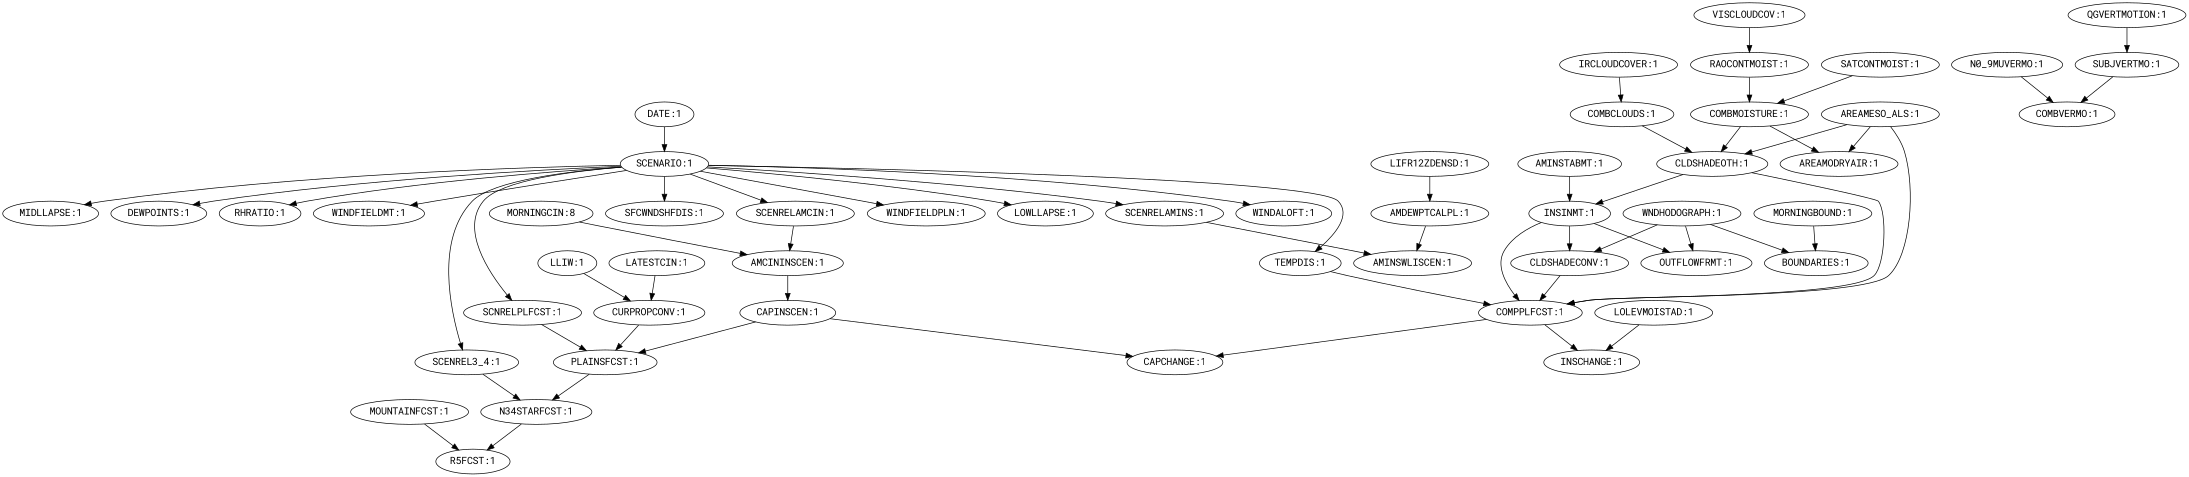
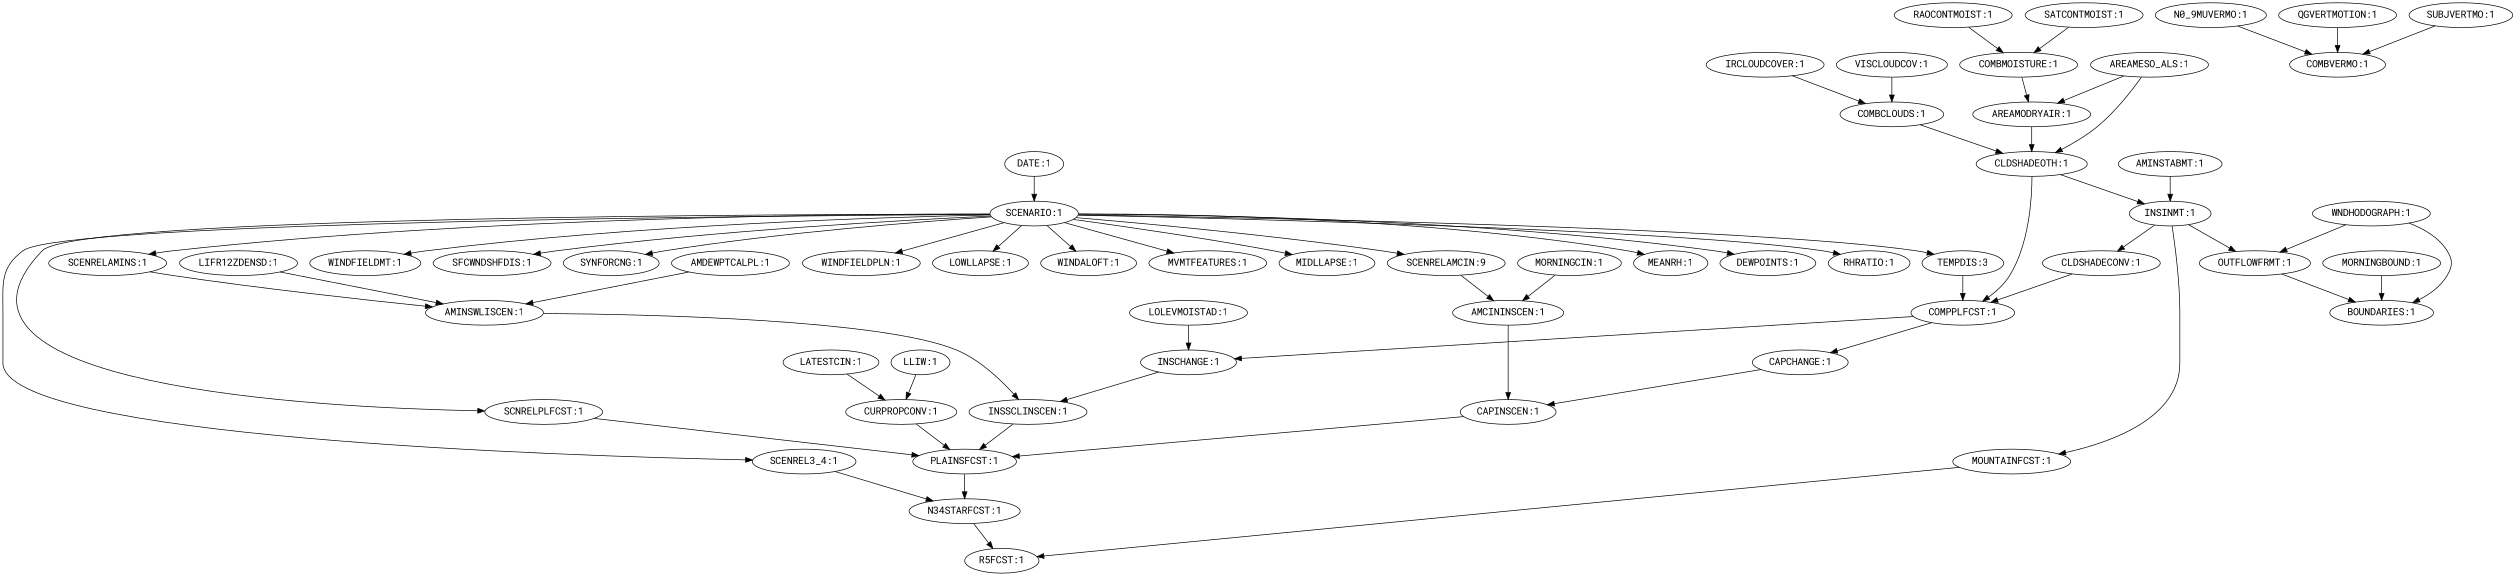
(1749, 37) -> (1892, 86)
(2127, 37) -> (2338, 37)
(1733, 136) -> (2032, 136)
(1430, 185) -> (358, 287)
(541, 214) -> (1569, 263)
(795, 214) -> (1446, 263)
(1635, 235) -> none
(1504, 251) -> (2178, 372)
none -> (611, 263)
none -> (1208, 263)
(1300, 263) -> (1963, 263)
none -> (1671, 263)
(1870, 283) -> none
none -> (2315, 287)
(978, 337) -> (1658, 387)
none -> (1028, 412)
